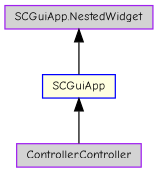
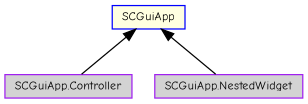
(79, 58) -> (193, 56)
(79, 155) -> (68, 86)
